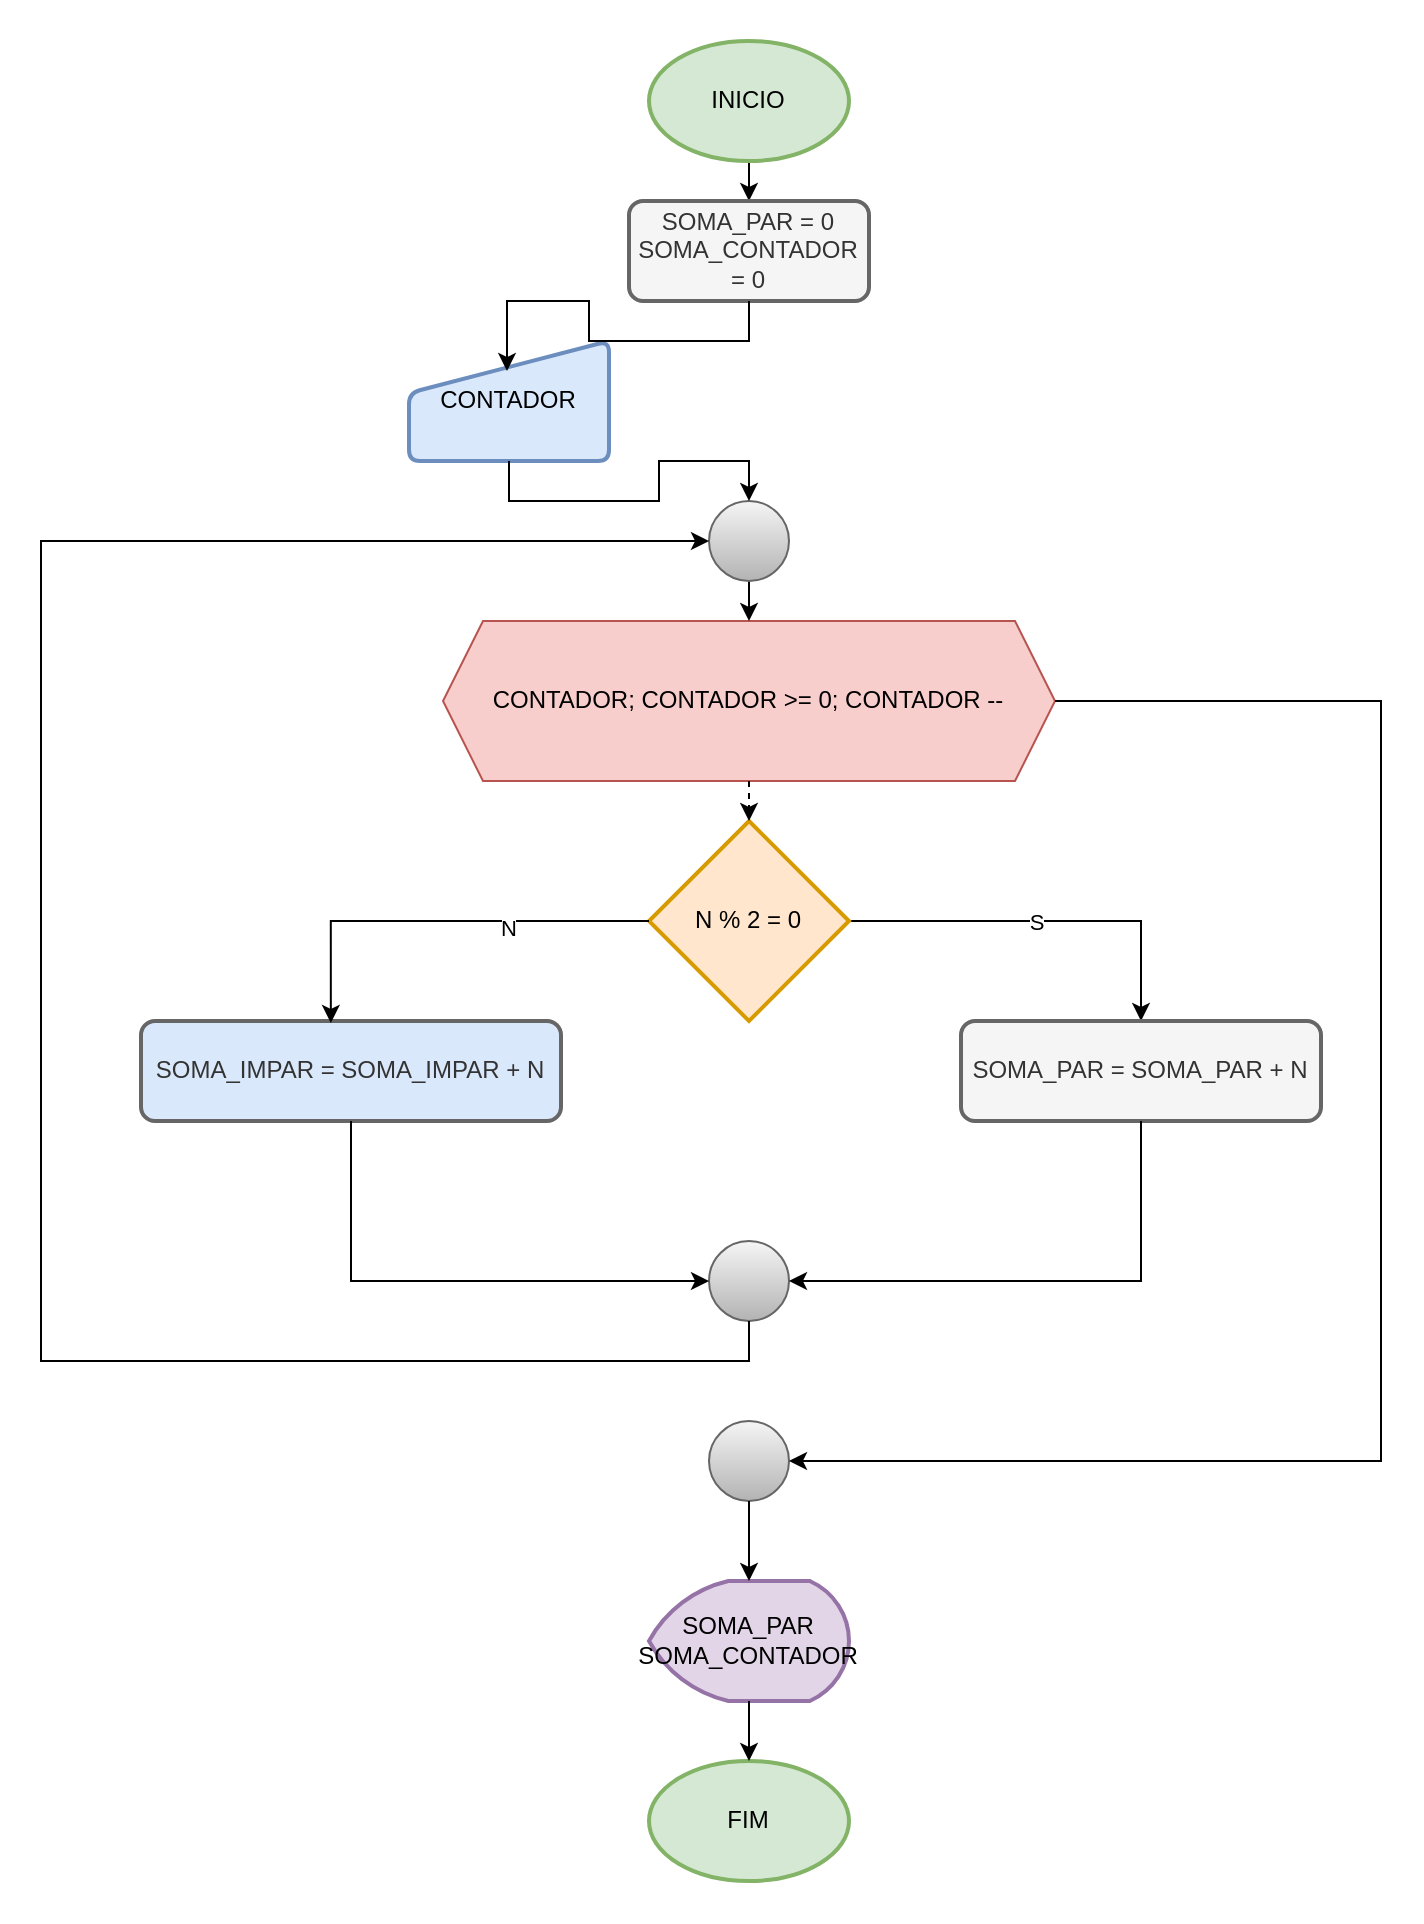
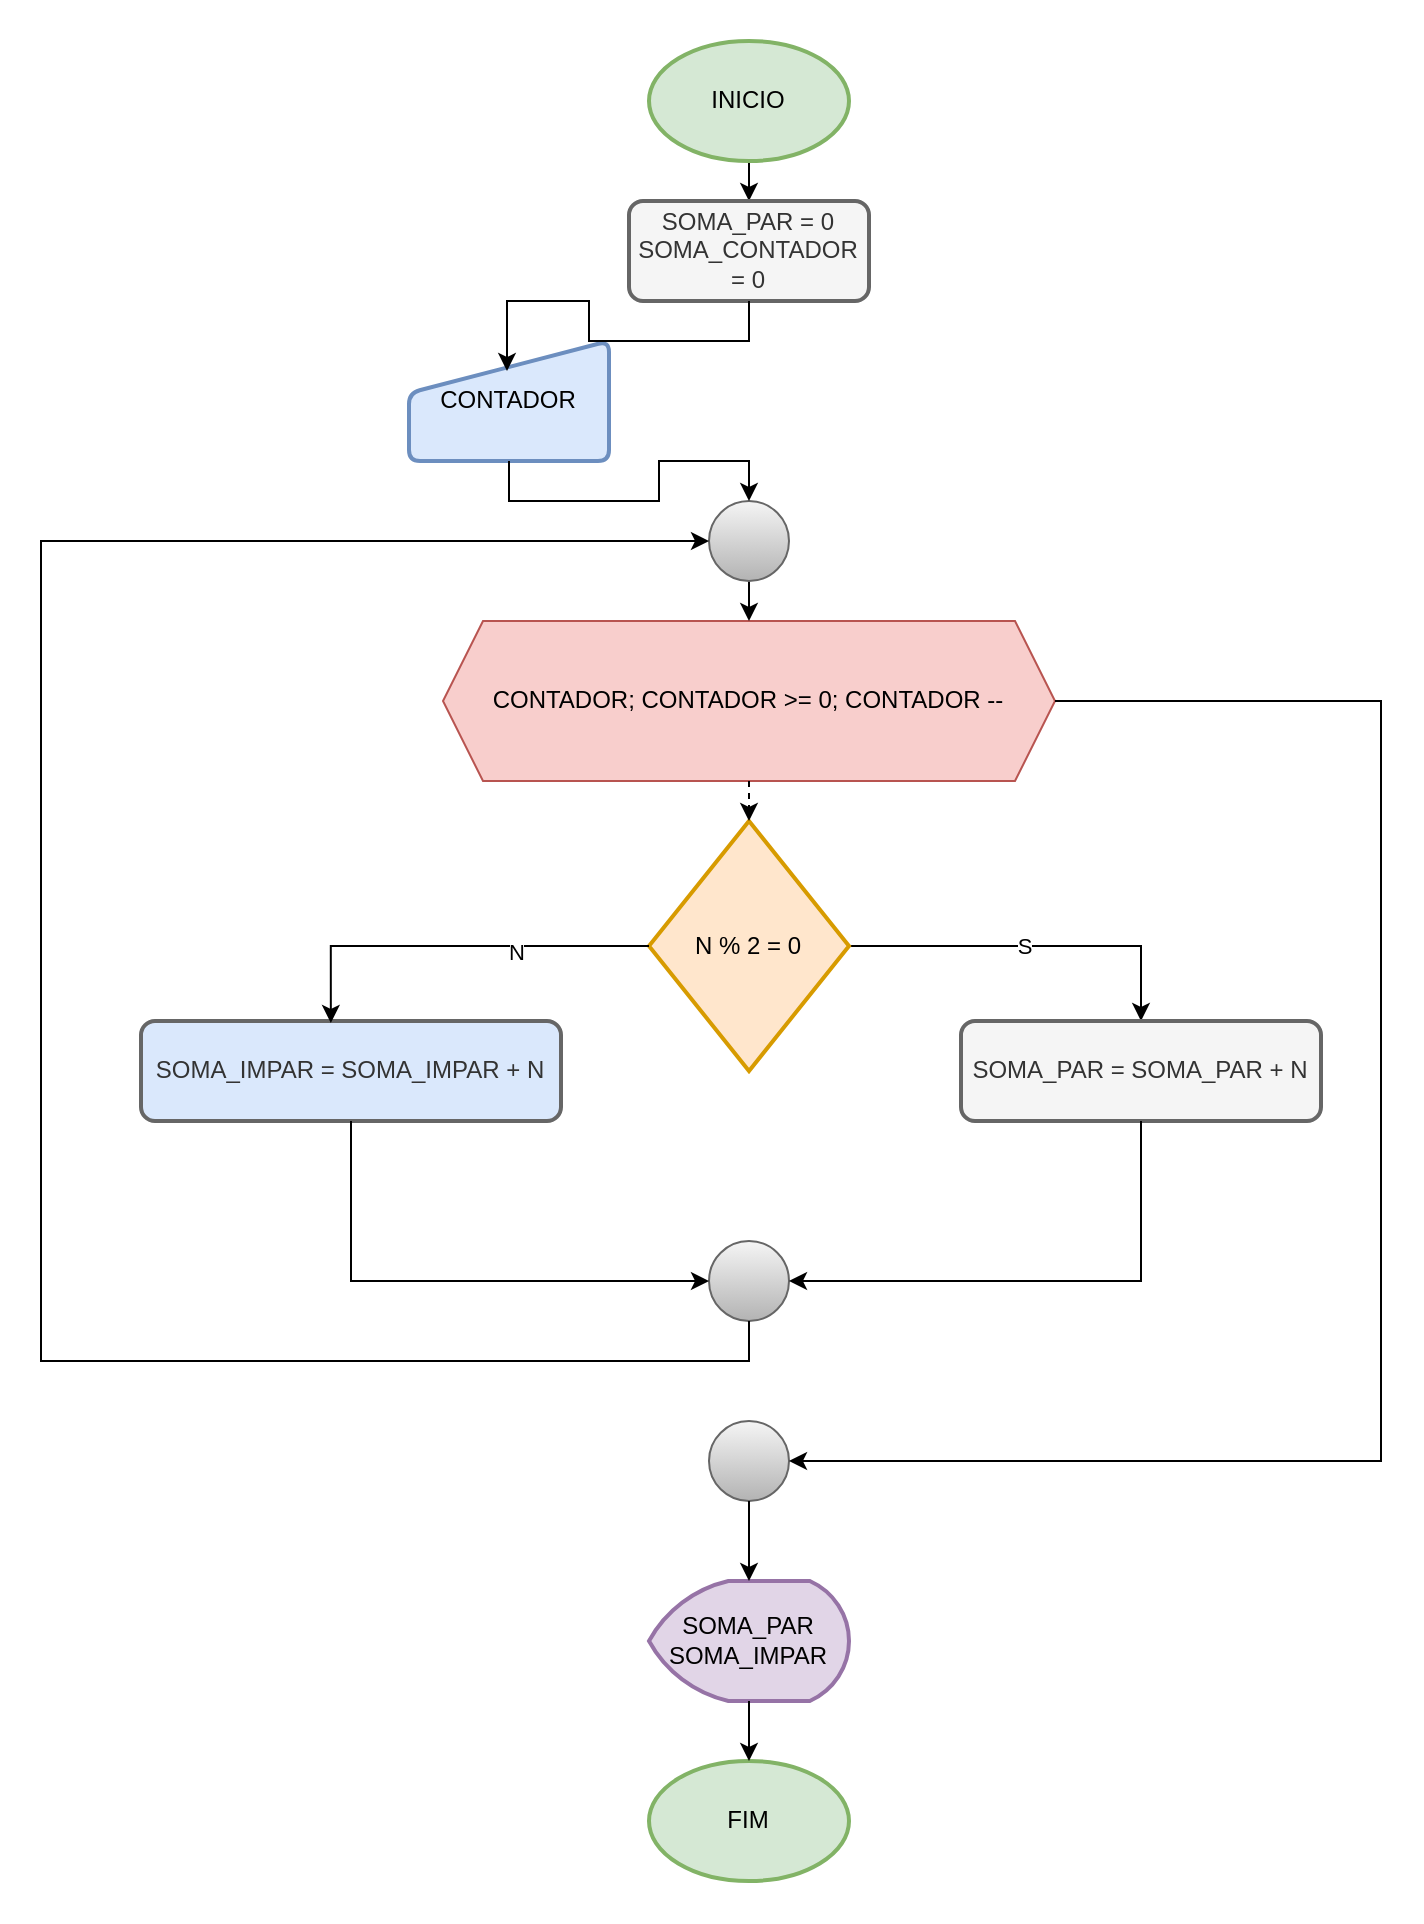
(749, 921) -> (749, 946)
(749, 1641) -> (749, 1641)
